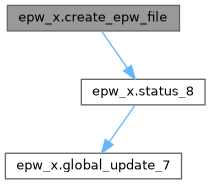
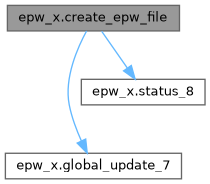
(122, 124) -> (68, 85)
